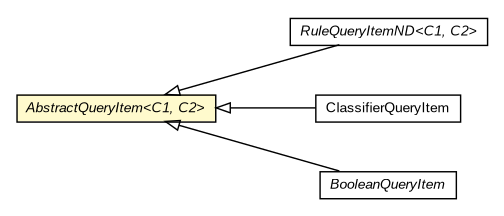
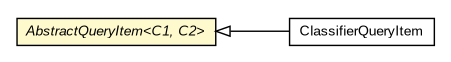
(388, 31) -> none
(388, 185) -> none
